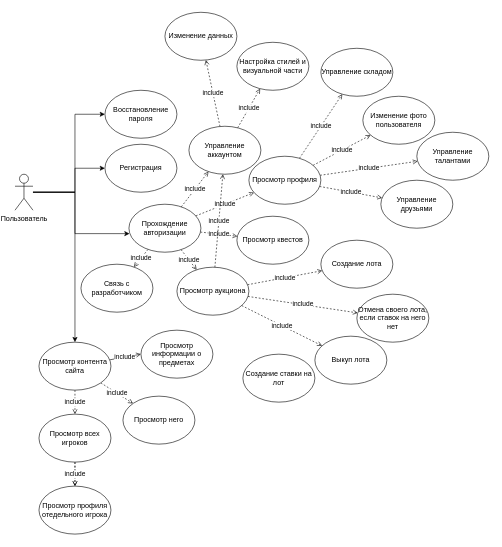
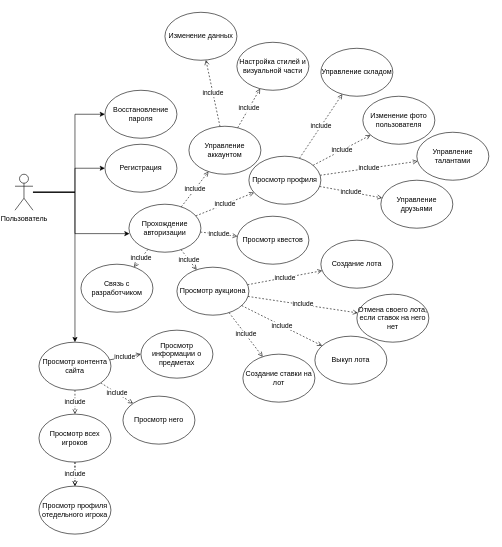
(217, 237) -> (245, 334)
